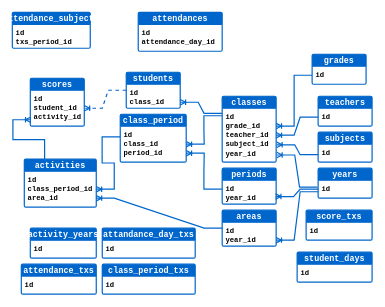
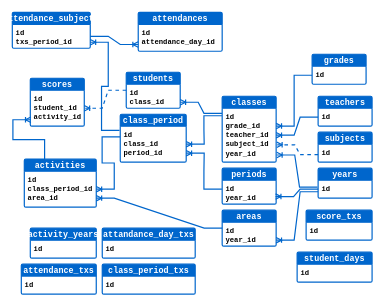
none -> (114, 40)
none -> (105, 86)
(298, 151) -> (298, 151)
